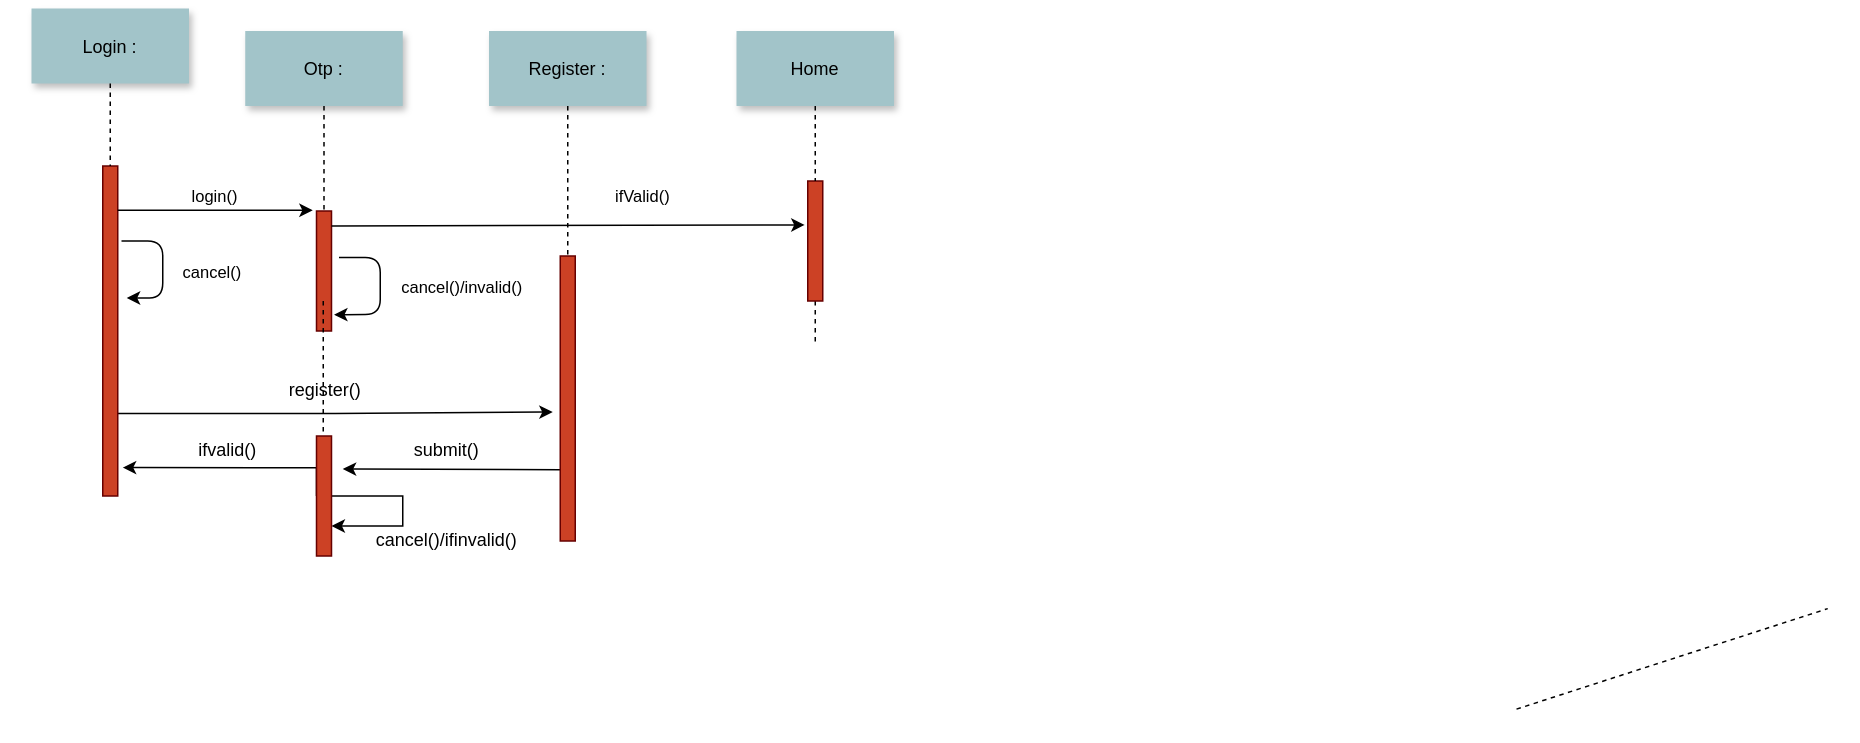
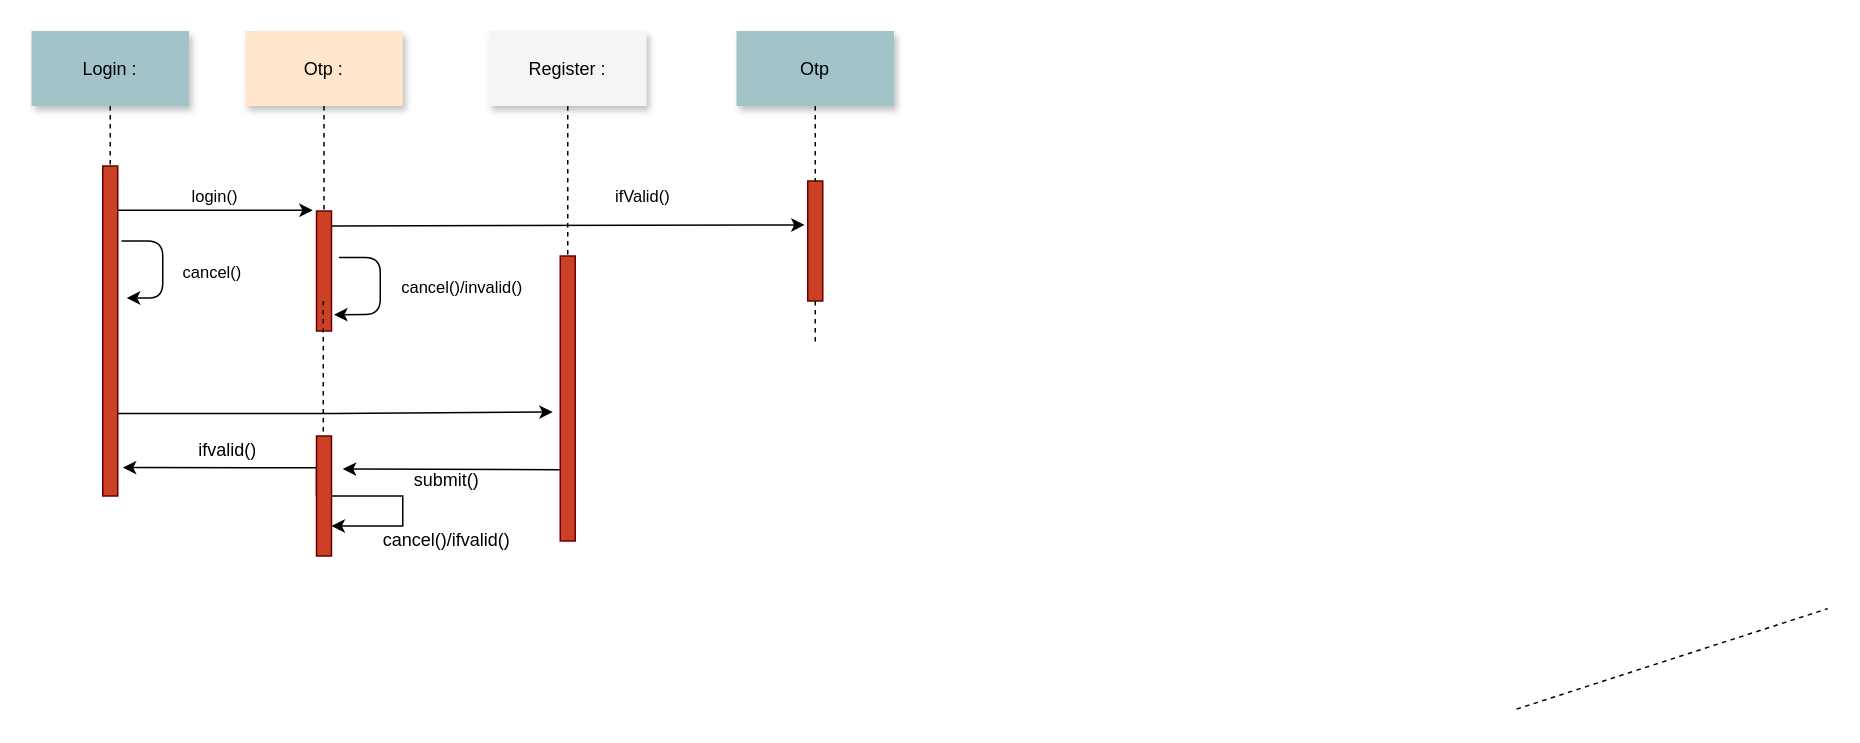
(110, 46) -> (110, 68)
(324, 68) -> (324, 68)
(568, 68) -> (568, 68)
(815, 69) -> (815, 69)
(324, 391) -> none
(446, 451) -> (446, 481)
(447, 541) -> (447, 541)
